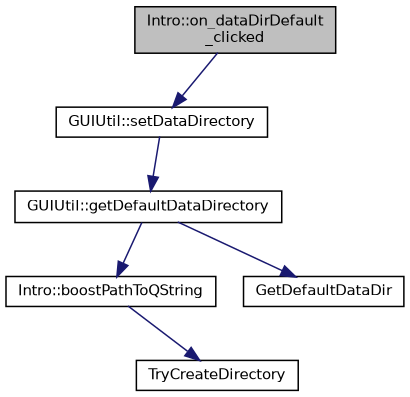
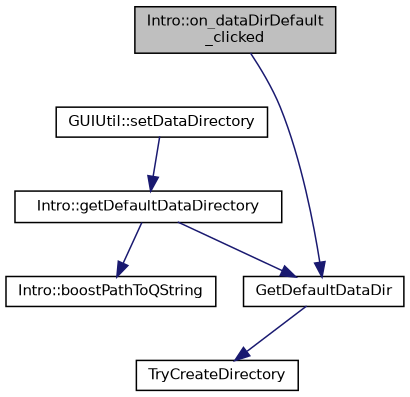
(200, 74) -> (296, 154)
(148, 207) -> (148, 207)
(158, 329) -> (277, 329)
